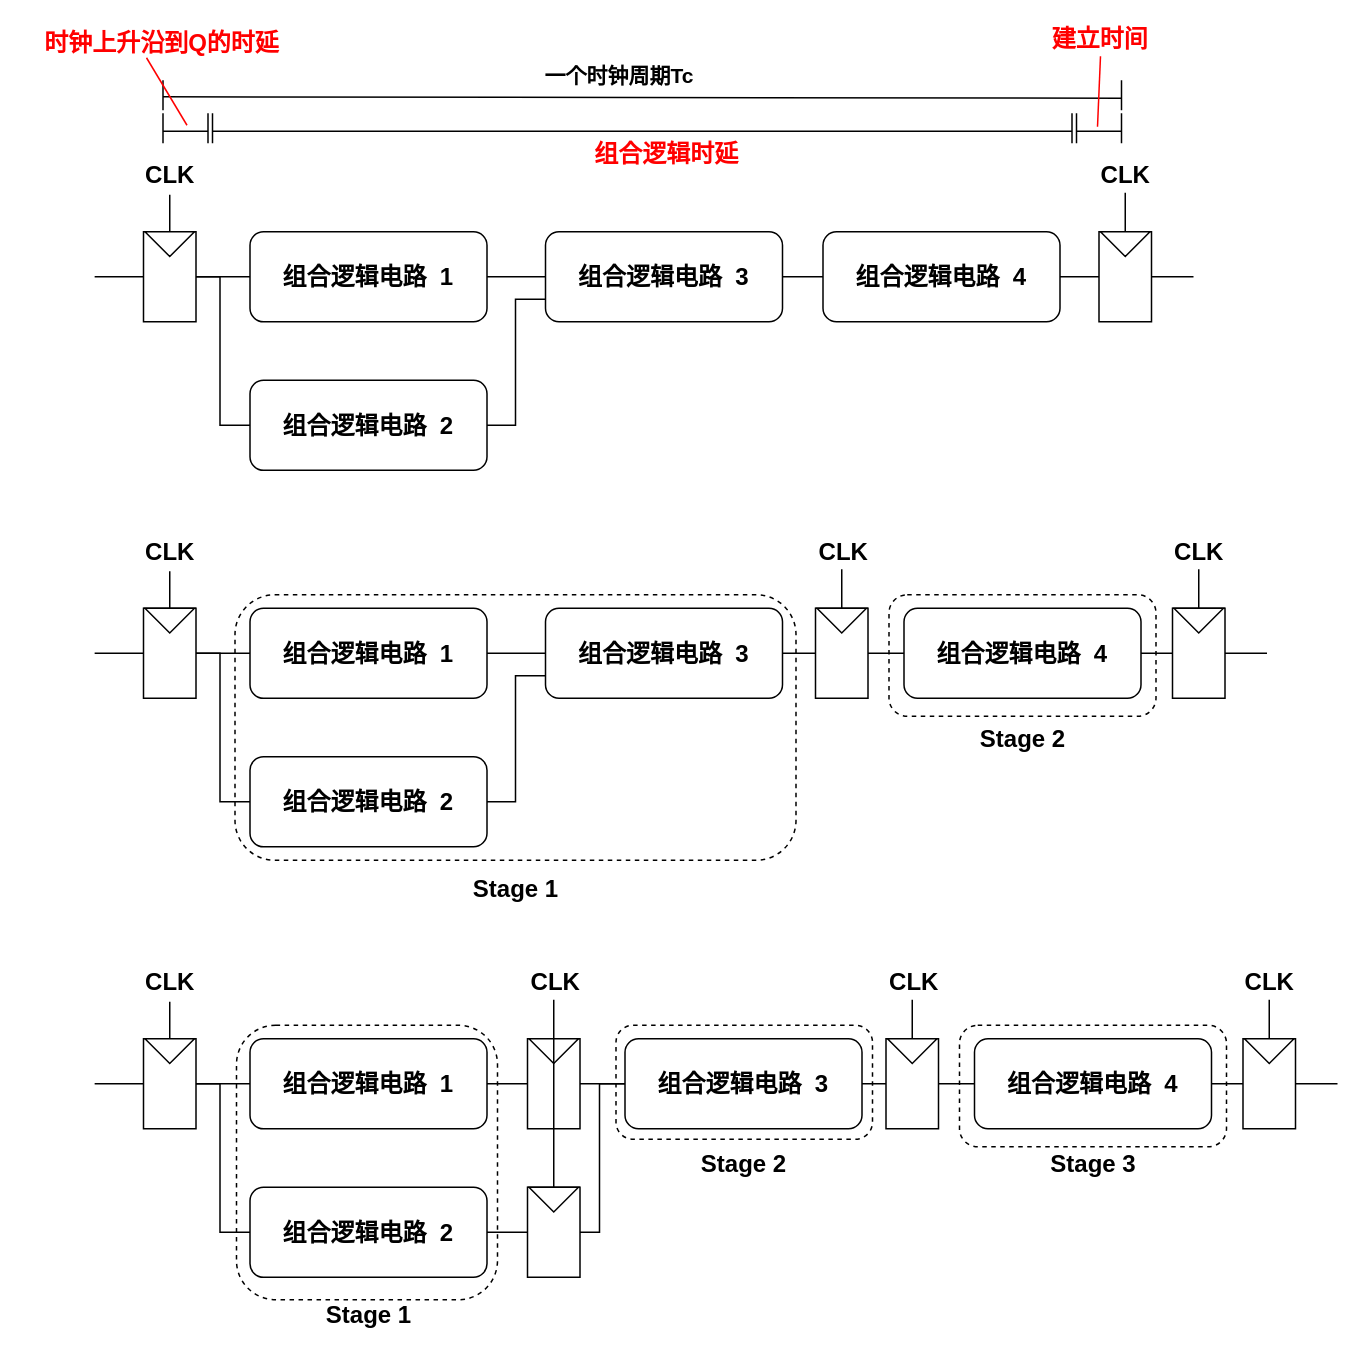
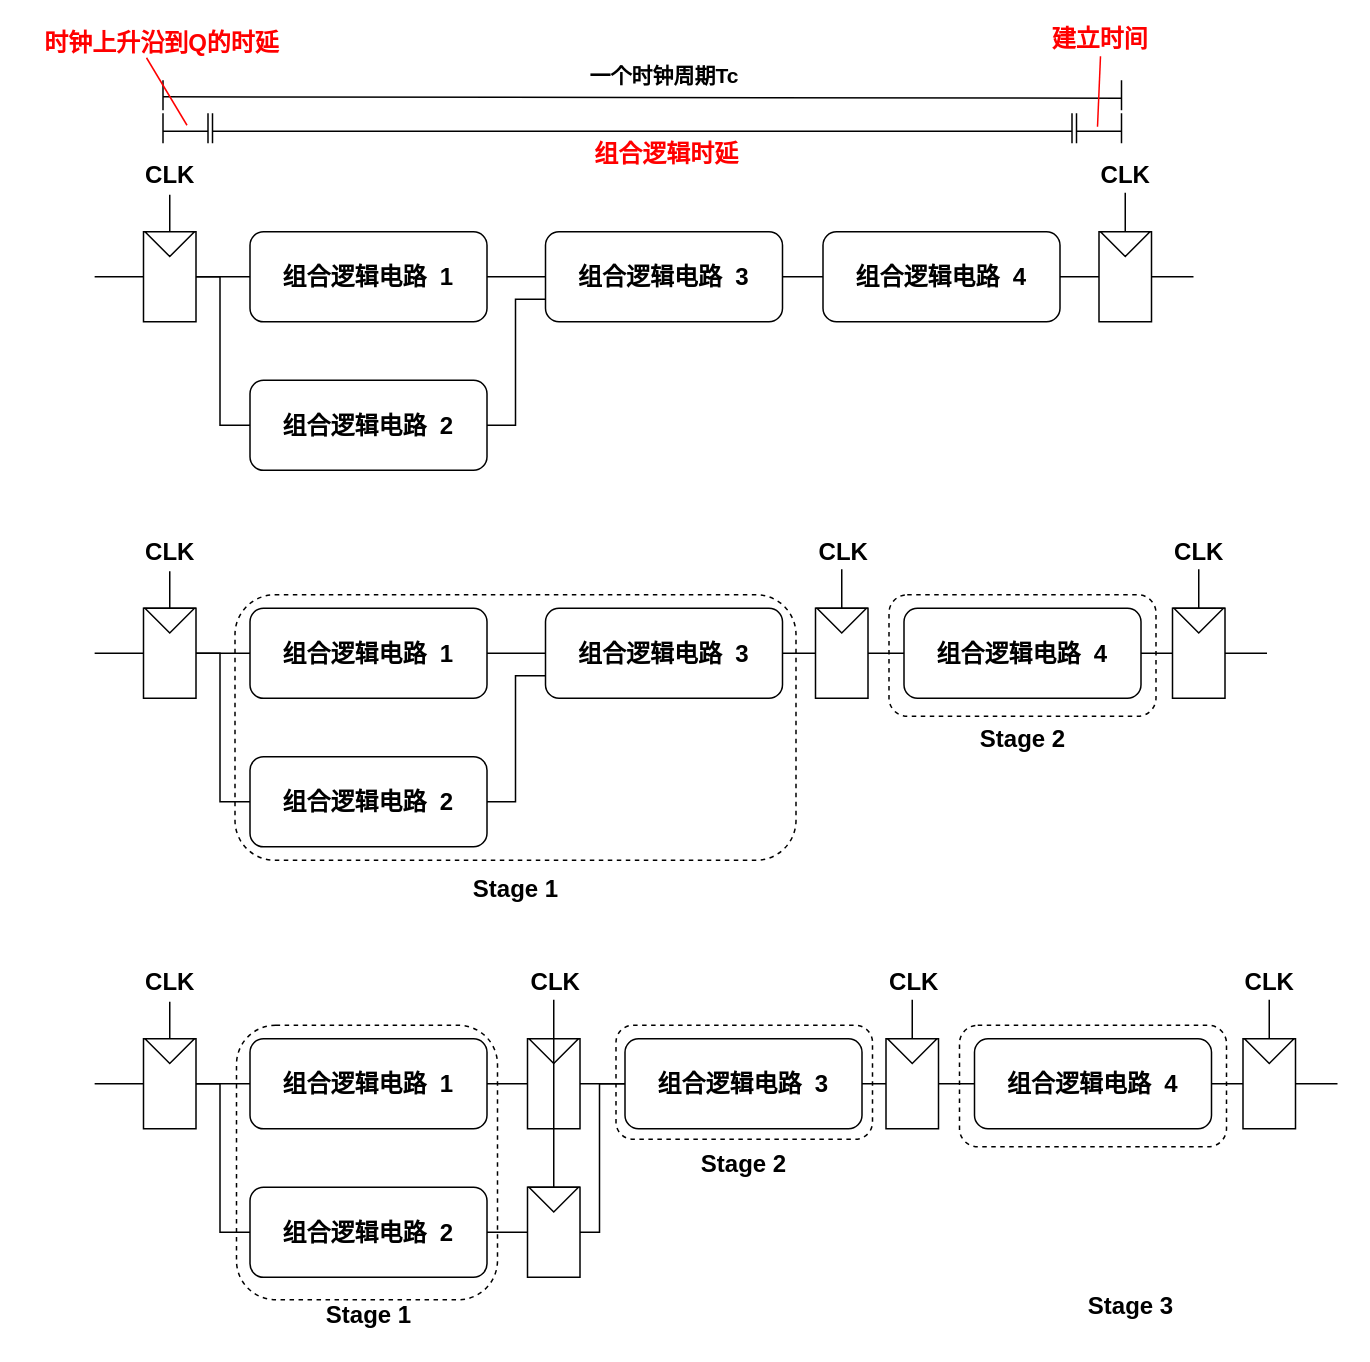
(619, 76) -> (664, 76)
(1093, 1163) -> (1130, 1305)
